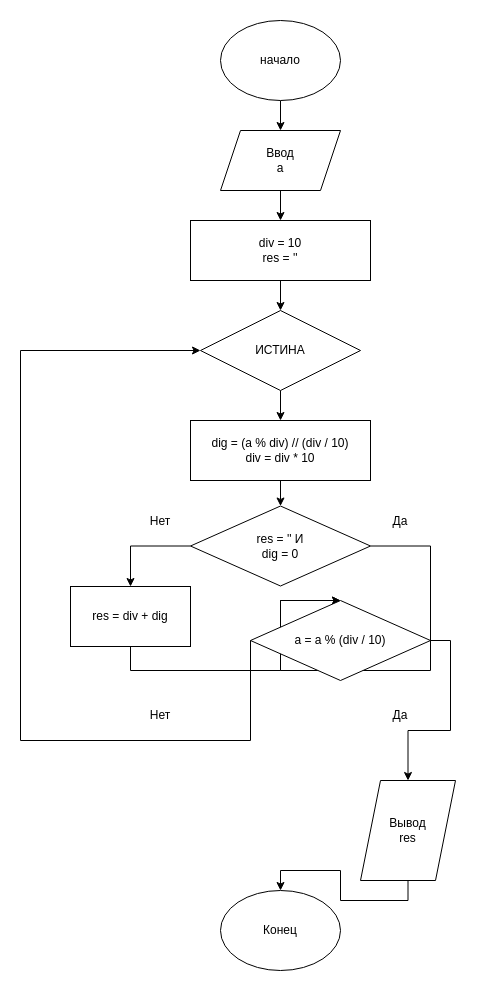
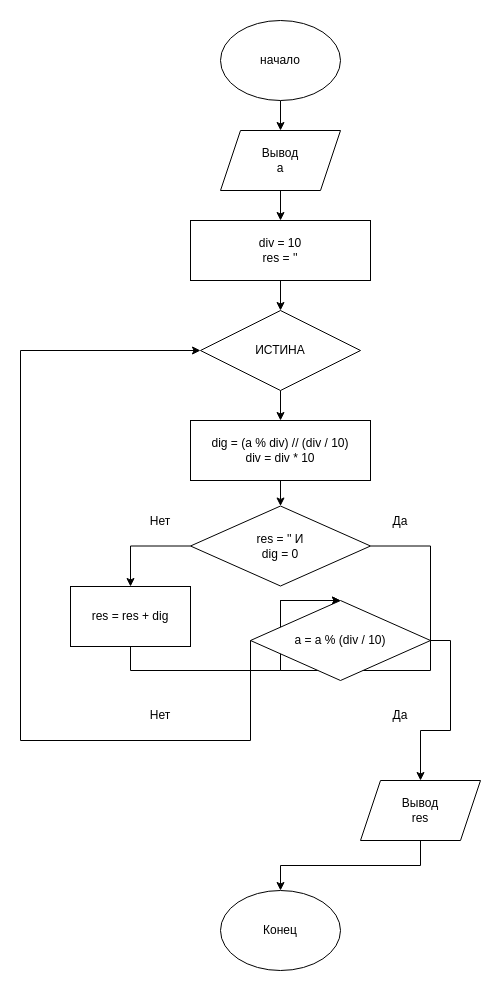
(281, 161) -> (281, 161)
(131, 617) -> (131, 617)
(408, 831) -> (421, 811)
